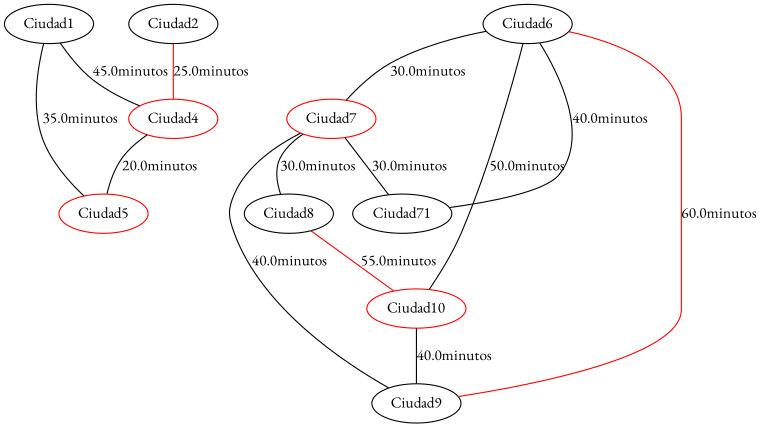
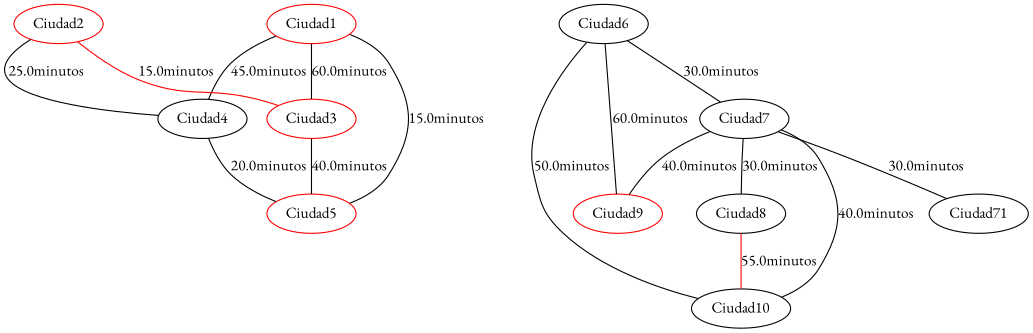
(49, 24) -> (311, 24)
(173, 24) -> (59, 24)
(173, 71) -> (55, 101)
(81, 119) -> (447, 119)
(173, 119) -> (202, 119)
none -> (311, 119)
(331, 119) -> (744, 119)
(565, 164) -> none
(681, 262) -> (611, 119)
(416, 309) -> (741, 309)
(416, 356) -> (838, 213)
(416, 403) -> (618, 214)
